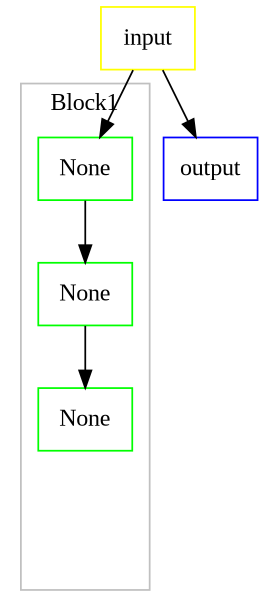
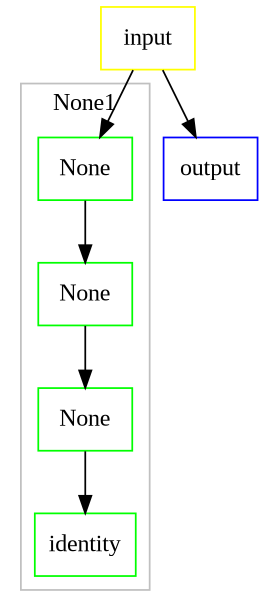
(85, 104) -> (85, 104)
none -> (85, 545)
